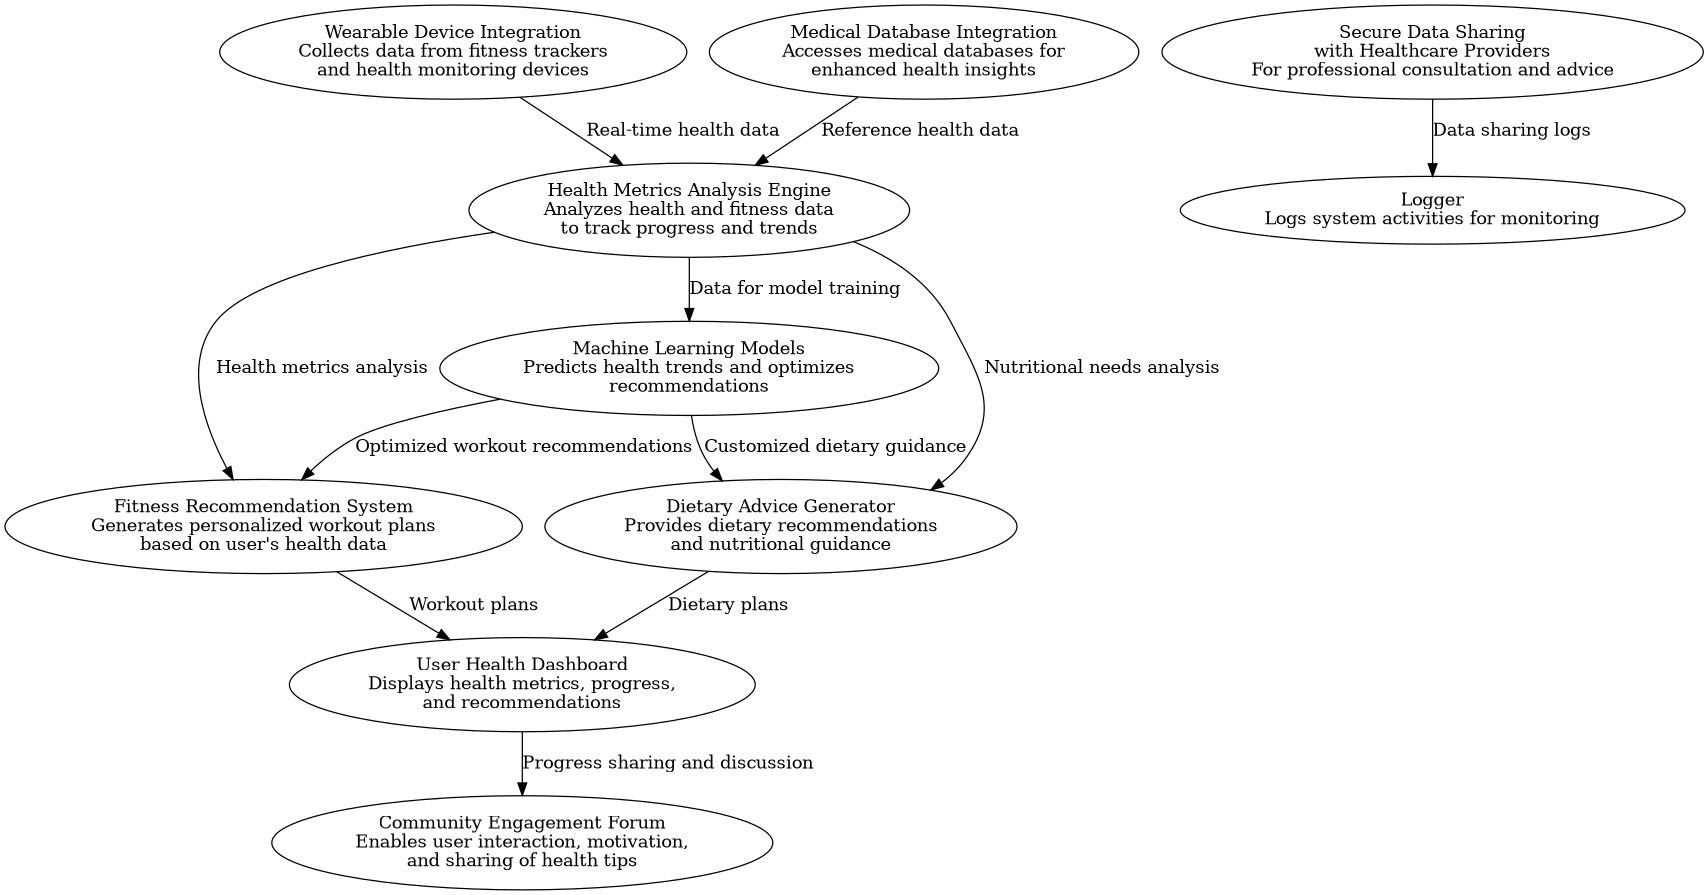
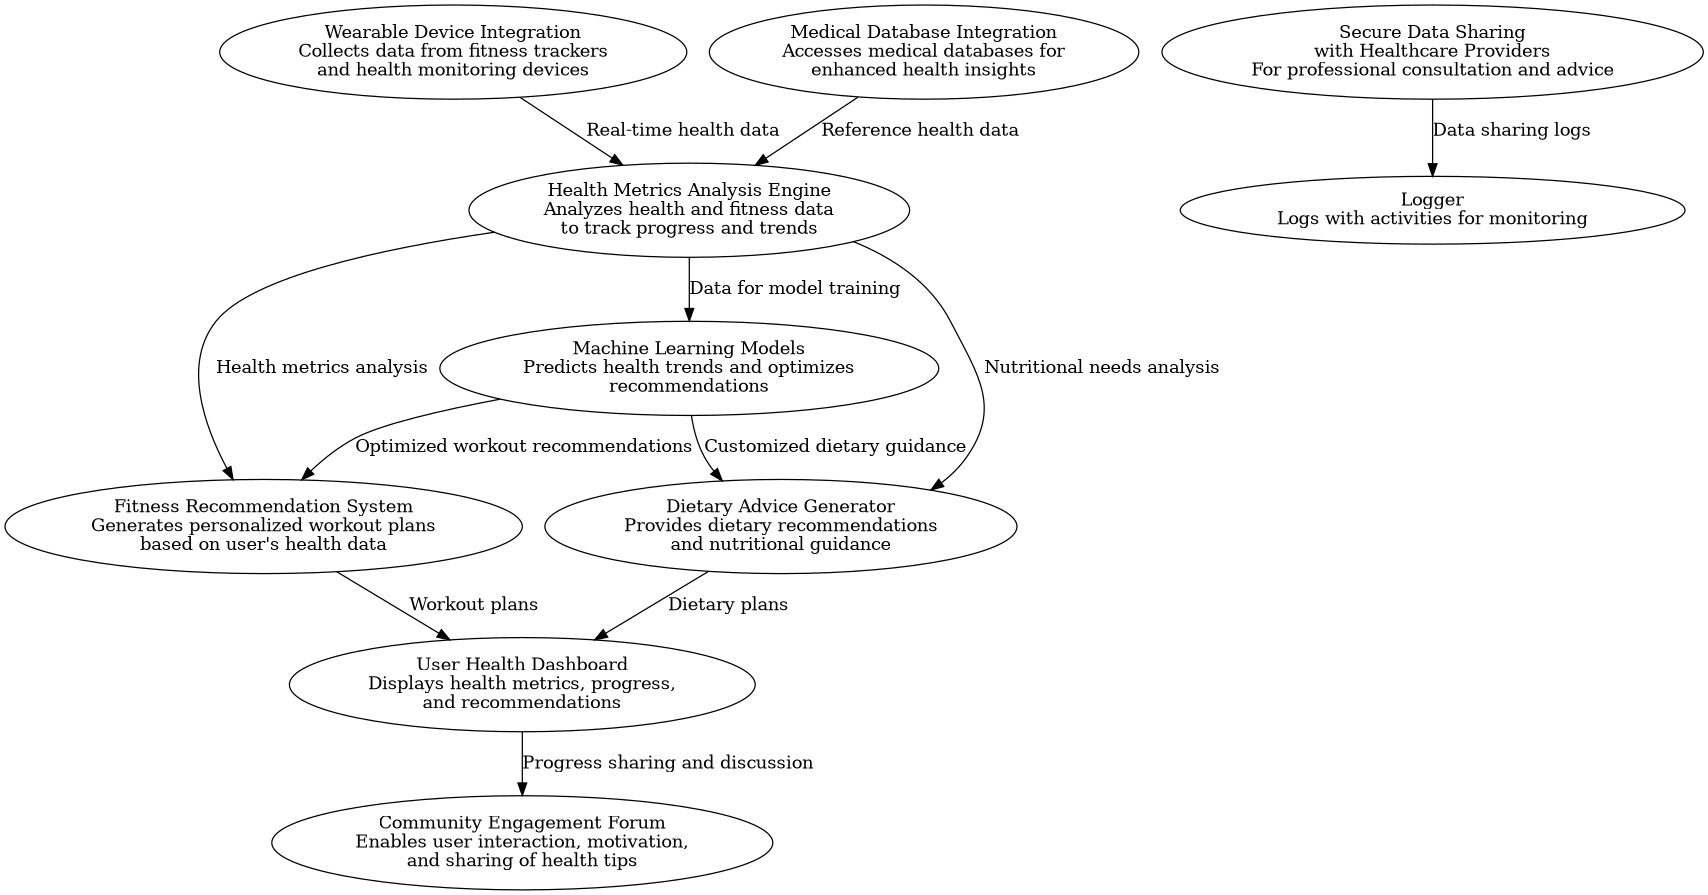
(1433, 210) -> (1433, 210)
